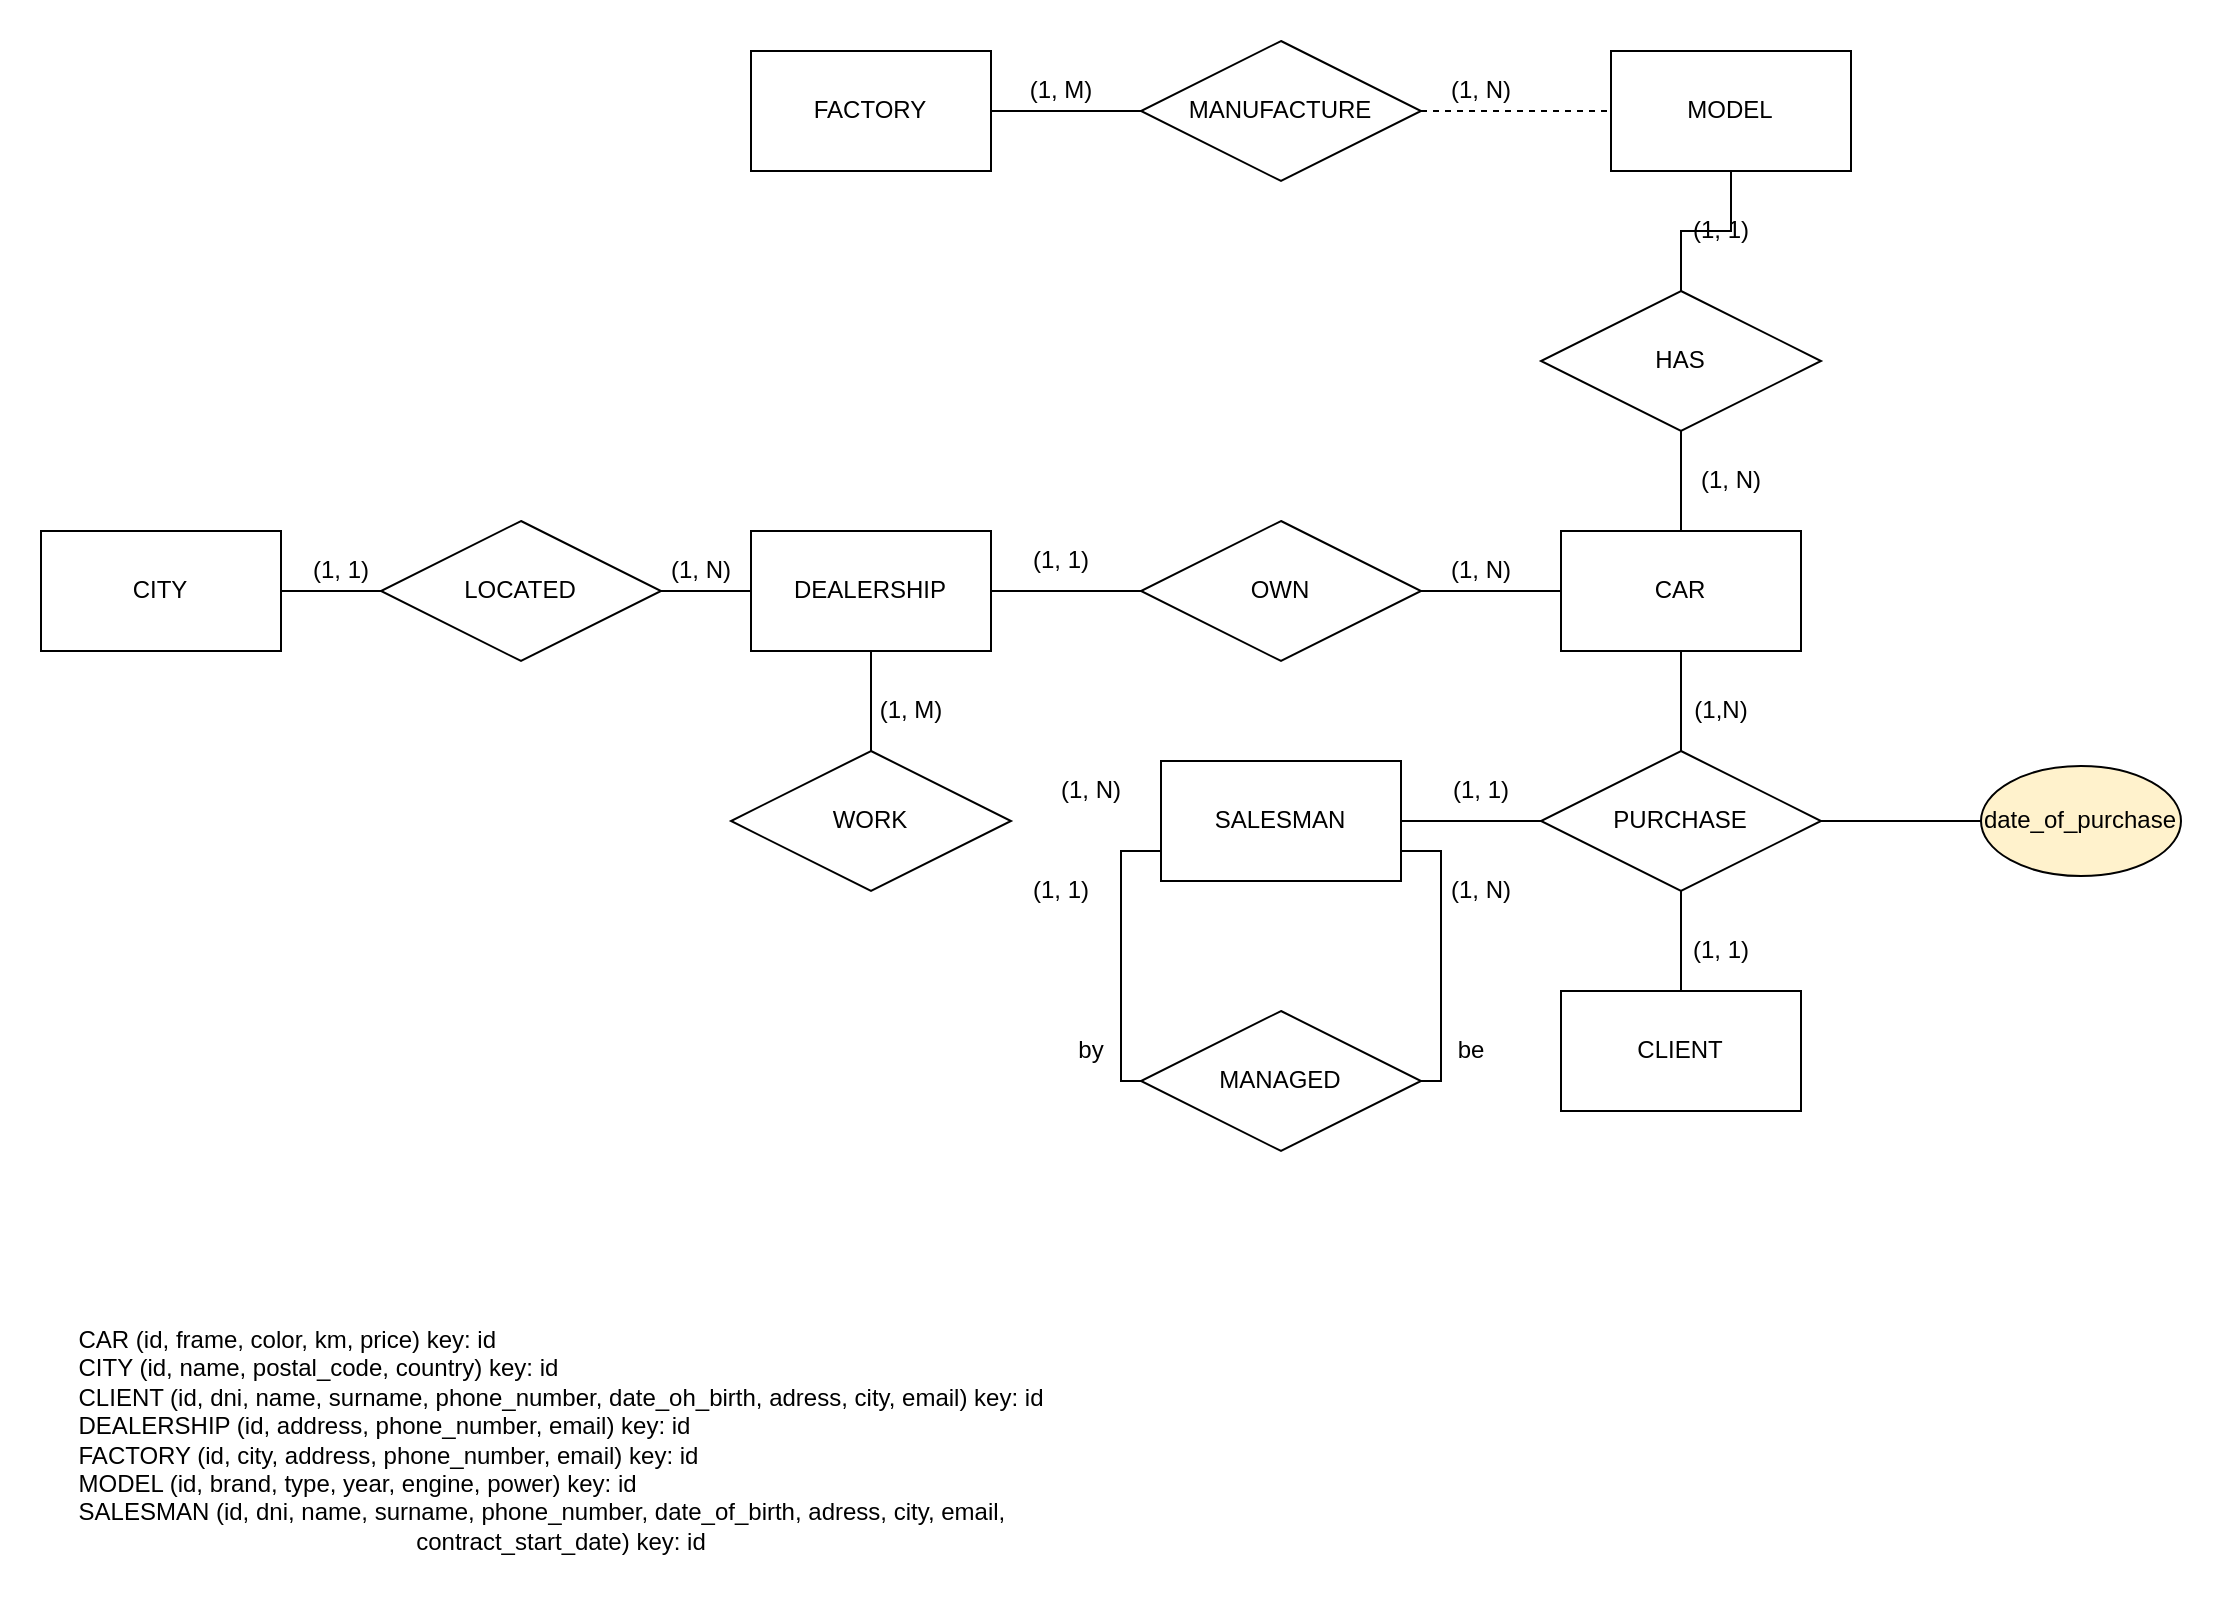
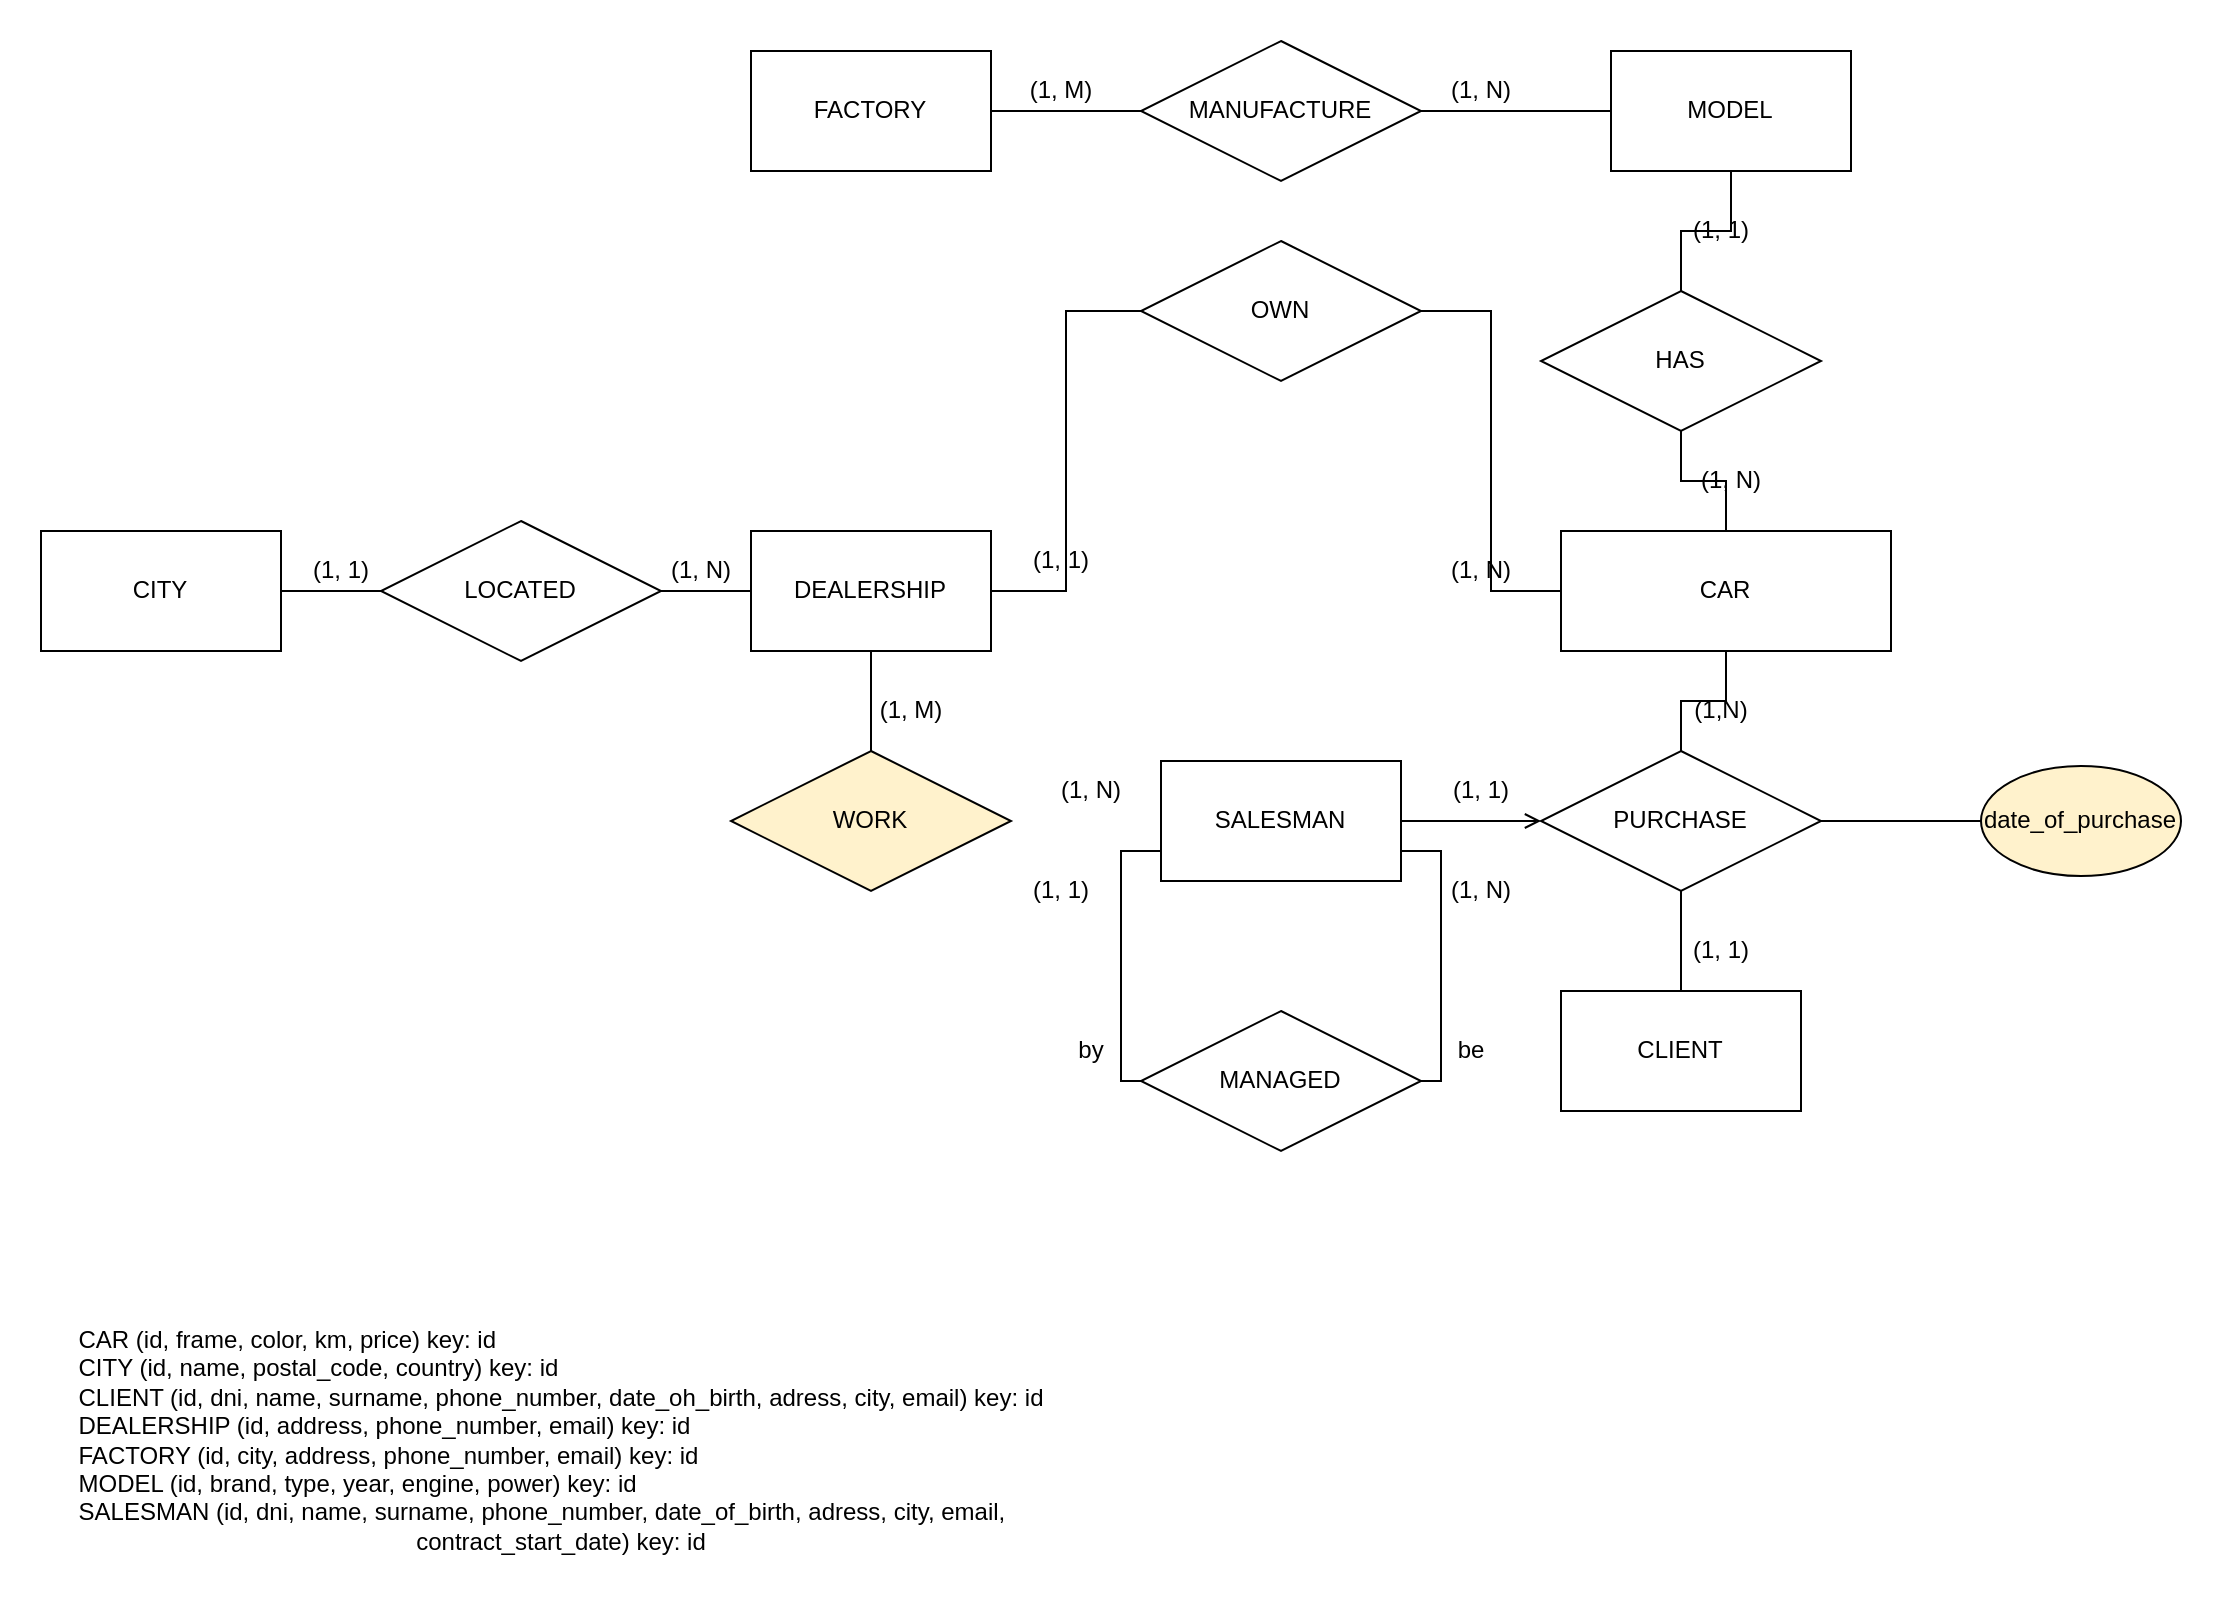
(1518, 111) -> (1518, 111)
(1281, 591) -> (1281, 311)
(1681, 591) -> (1726, 591)
(871, 821) -> (871, 821)
(1534, 821) -> (1533, 821)
